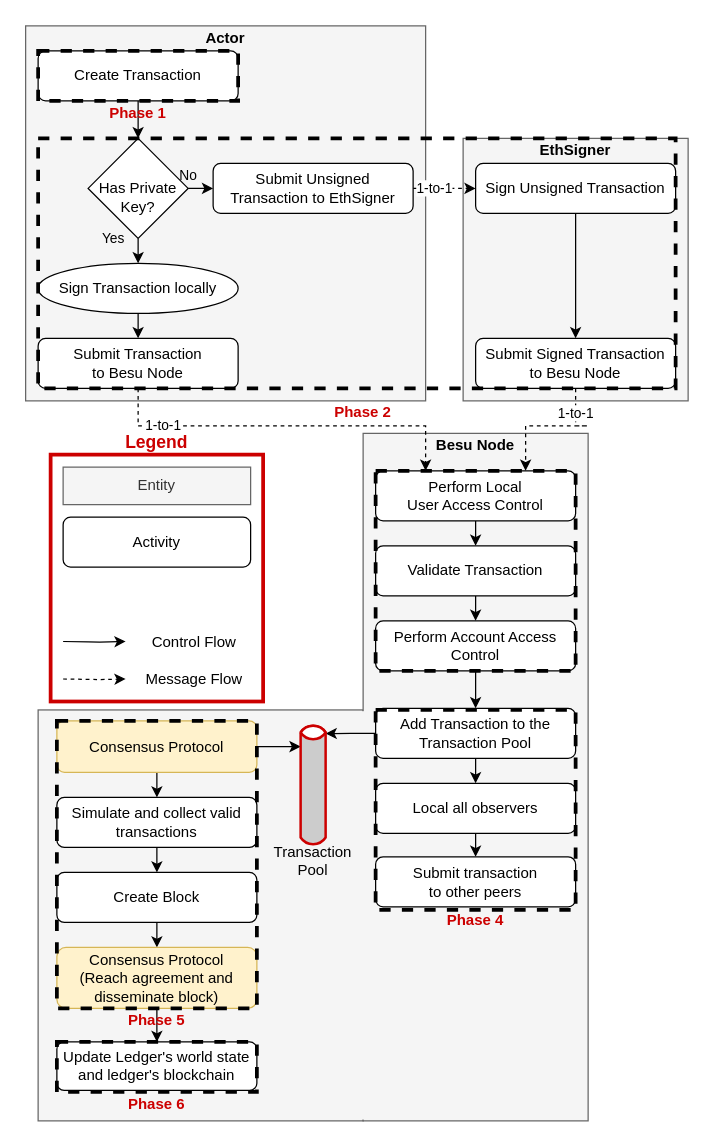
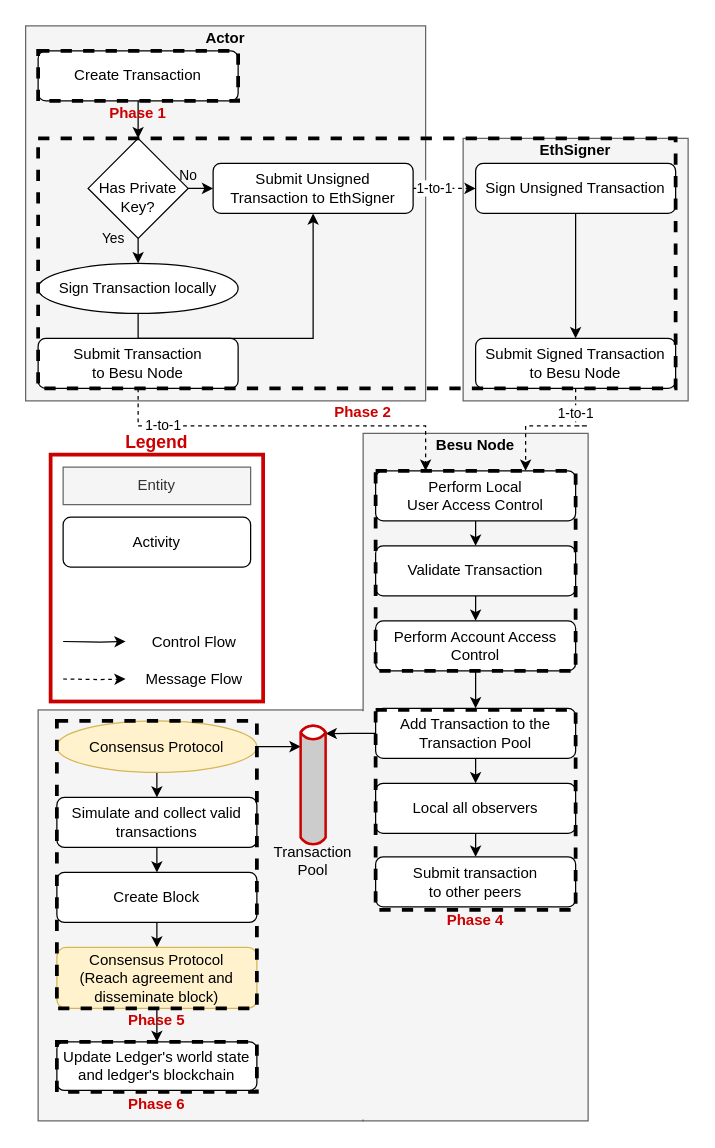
(138, 328) -> (313, 320)
(157, 746) -> (157, 746)
